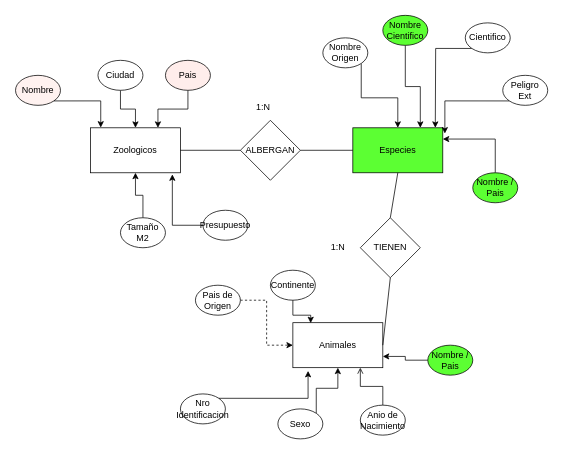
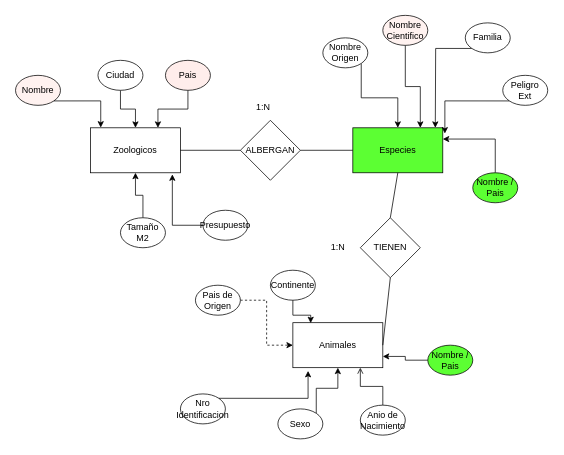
(405, 30) -> (405, 30)
(488, 38) -> (488, 38)
